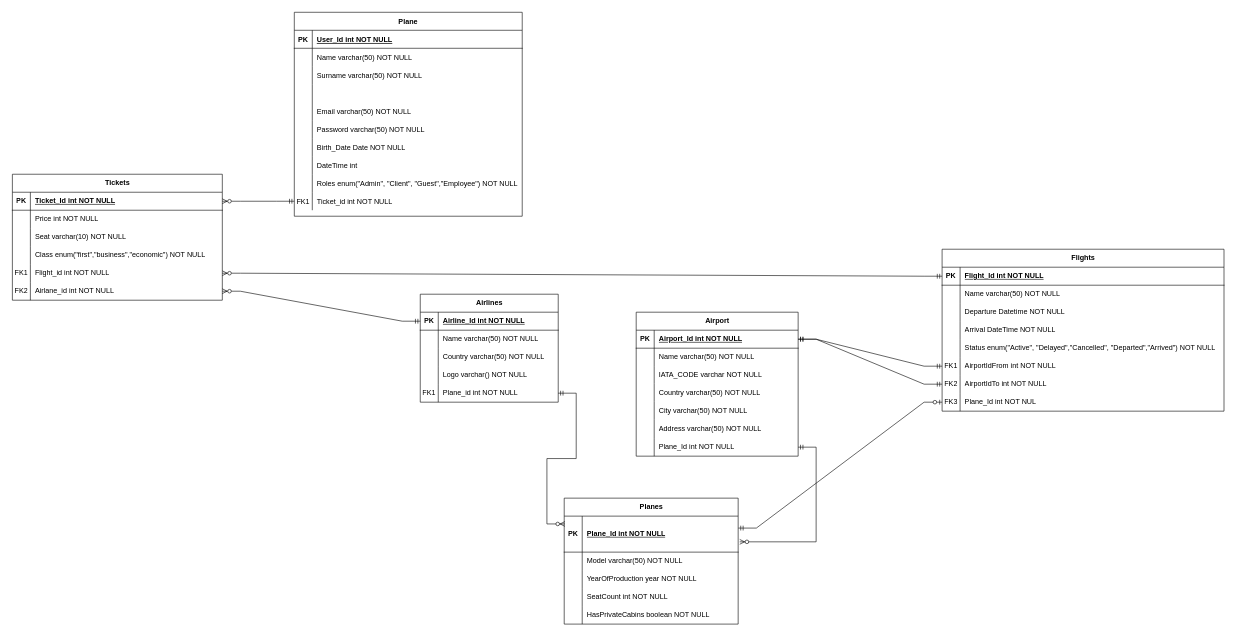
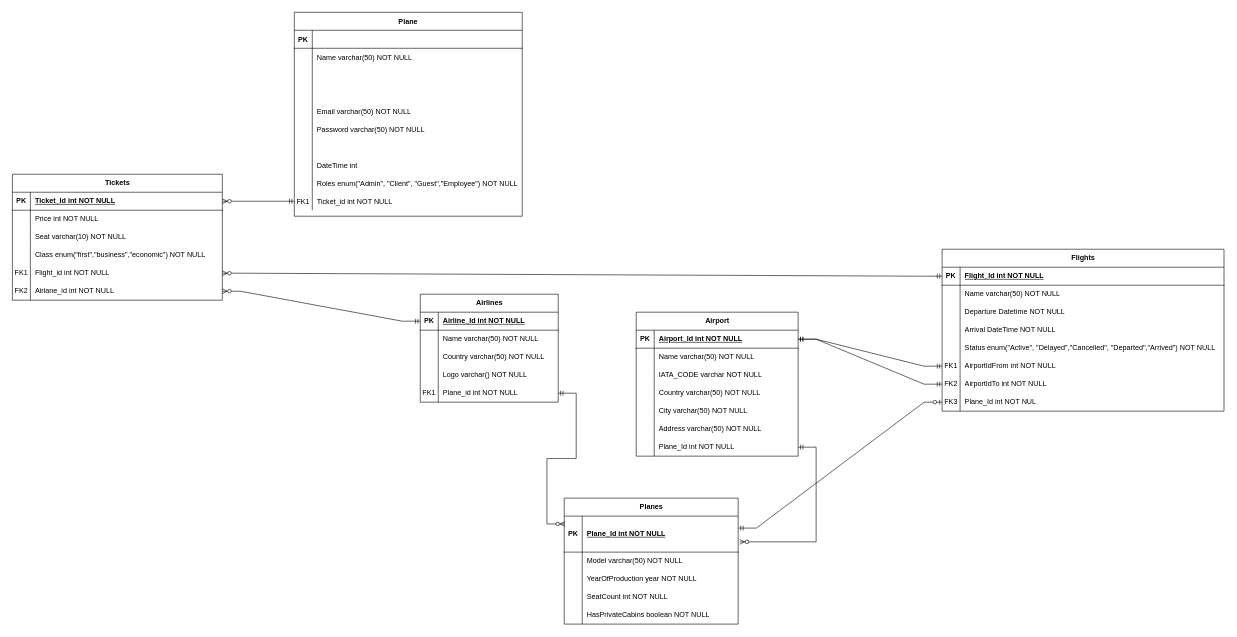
(417, 39) -> none
(417, 75) -> none
(417, 147) -> none
